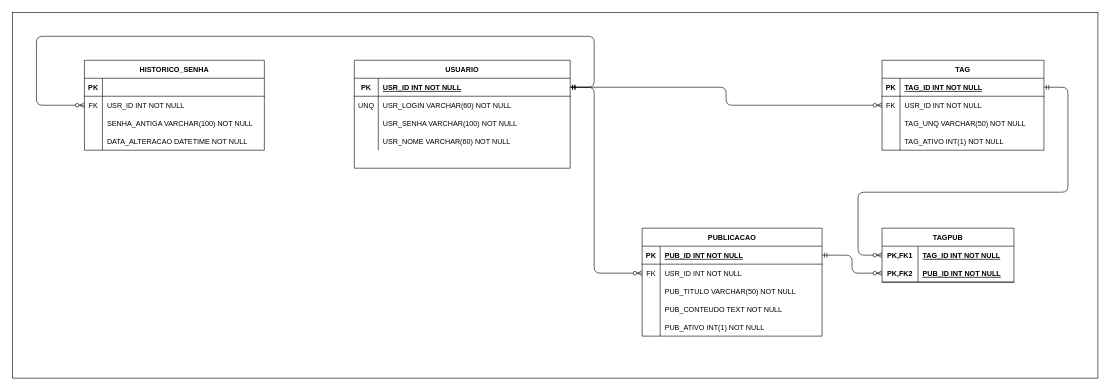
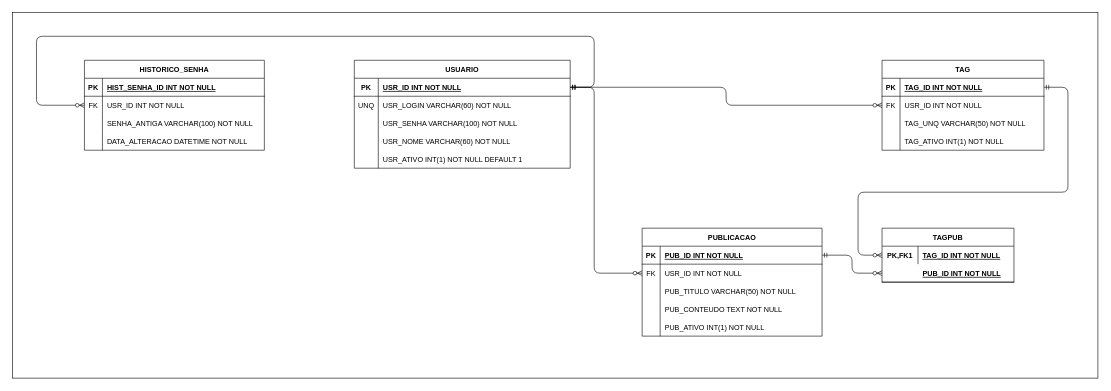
none -> (183, 87)
none -> (474, 159)
(900, 273) -> none
